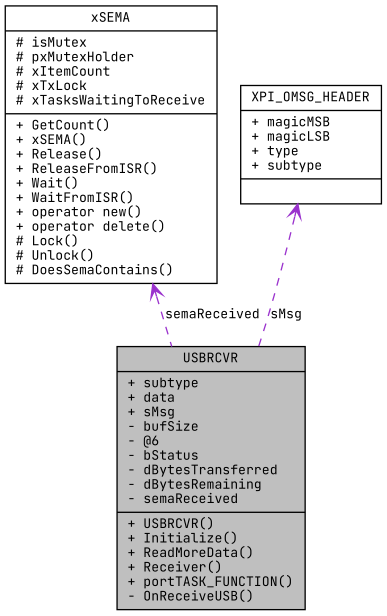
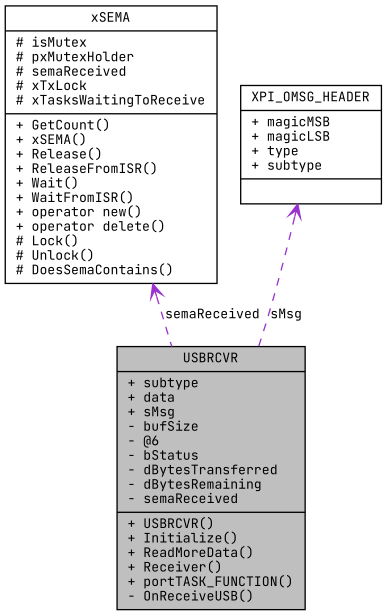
(64, 72) -> (72, 72)
